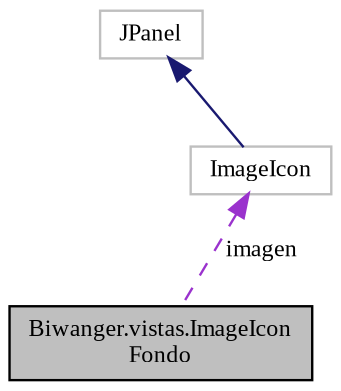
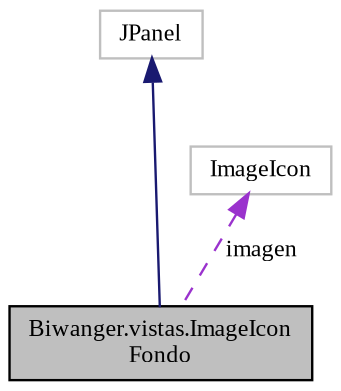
(214, 112) -> (156, 195)
